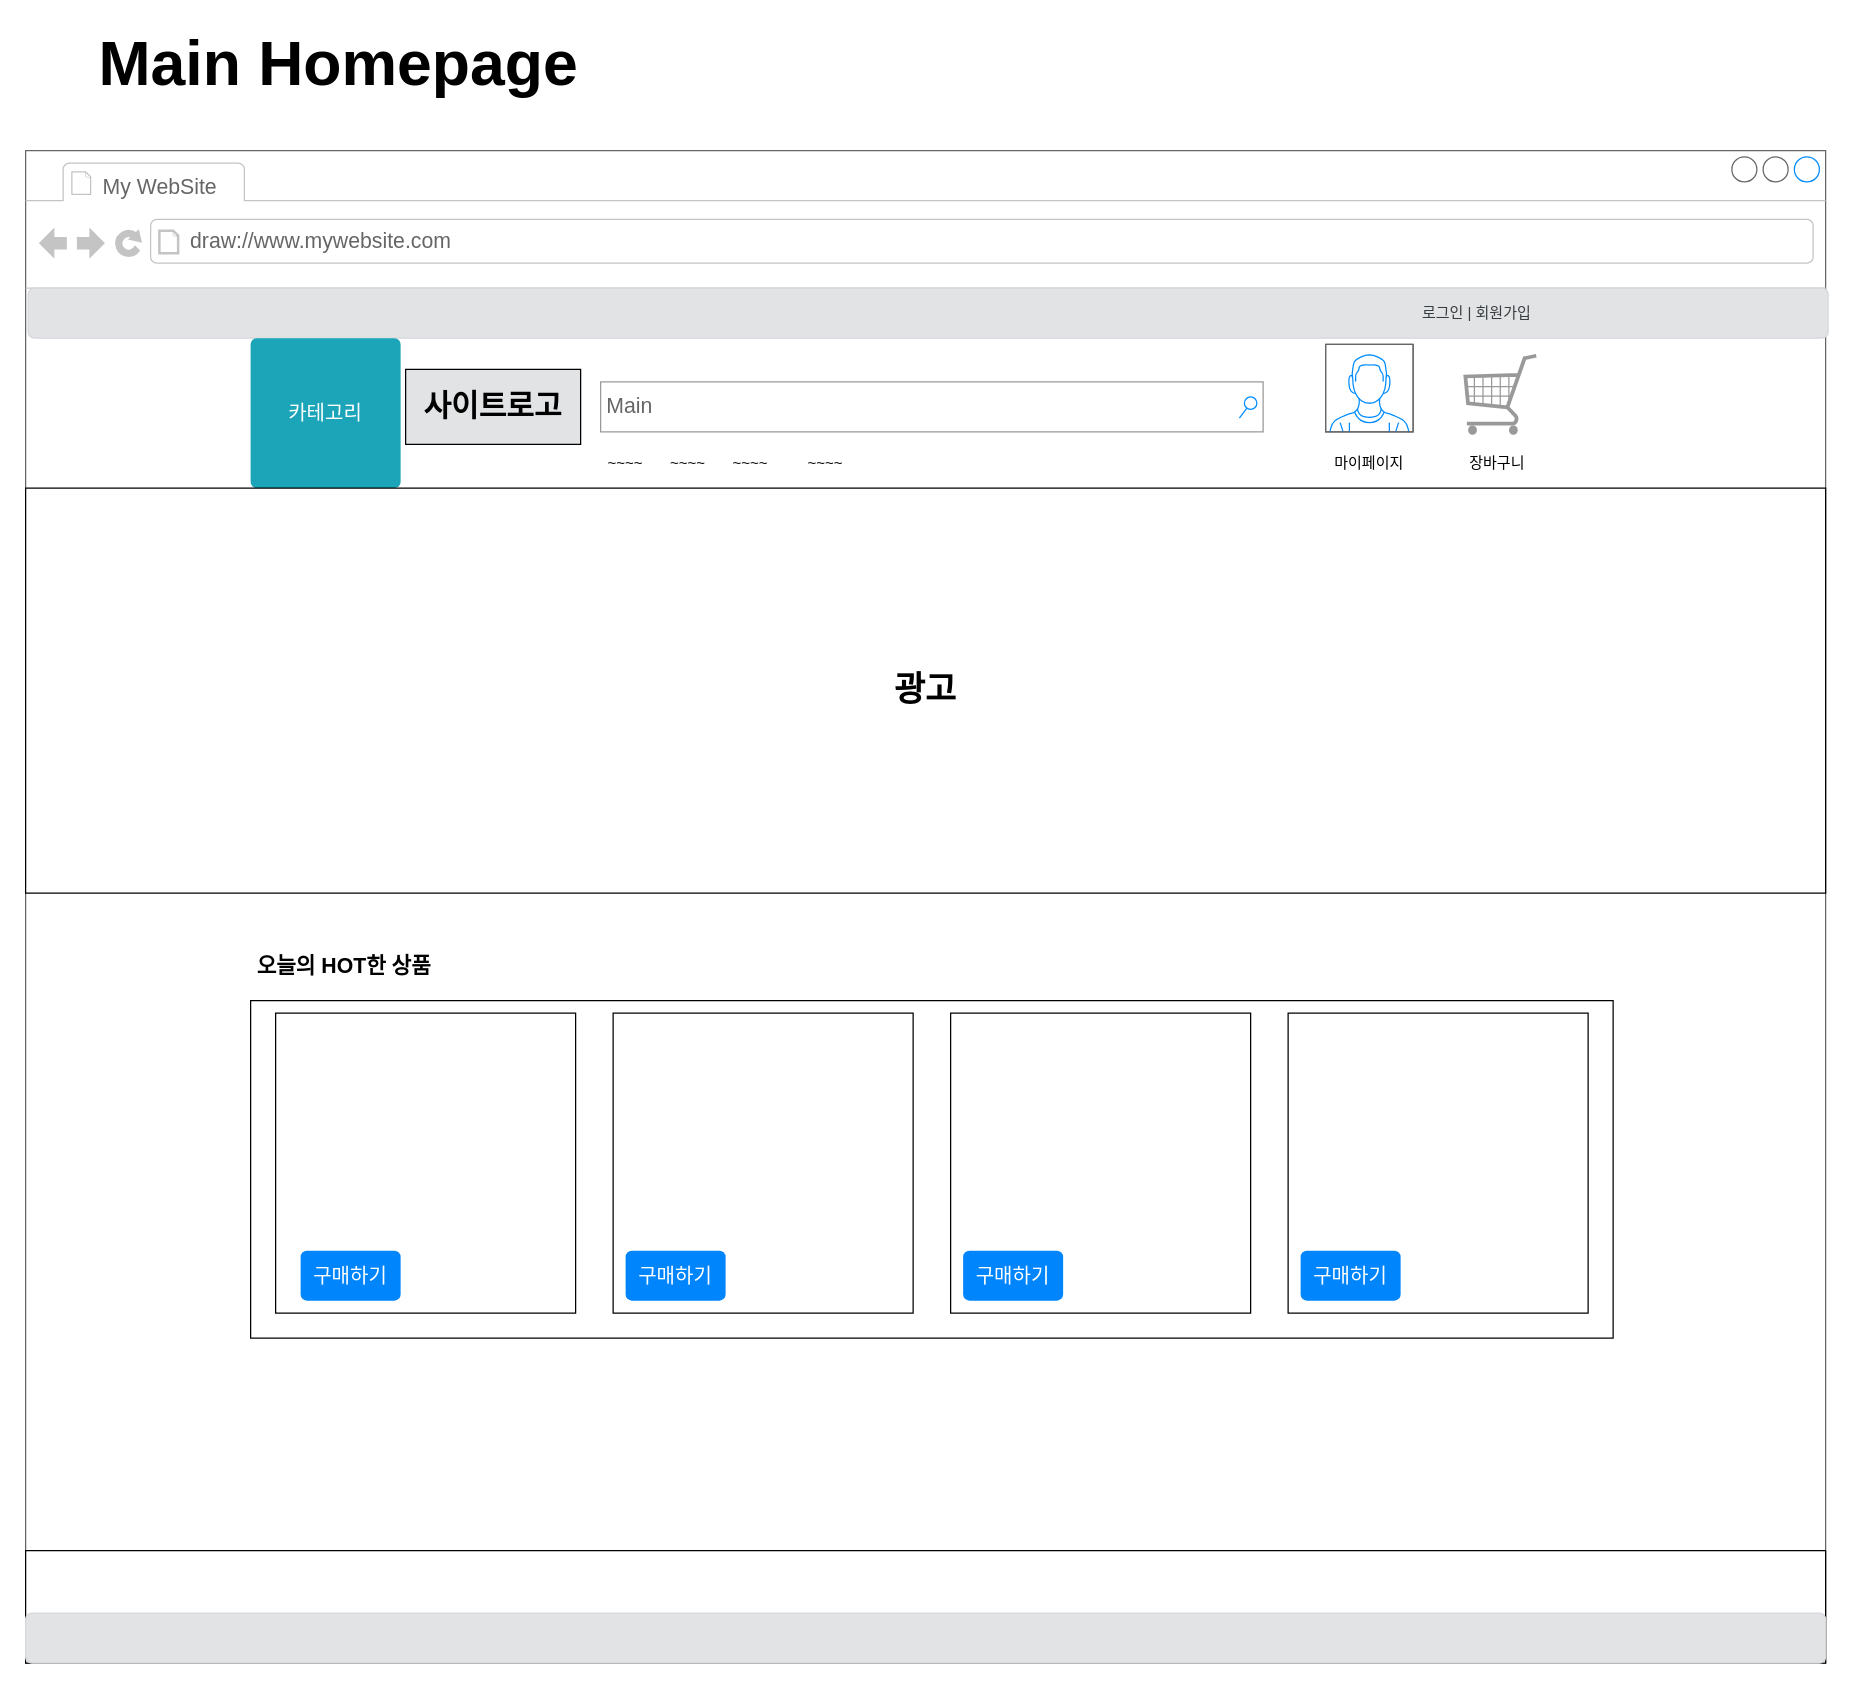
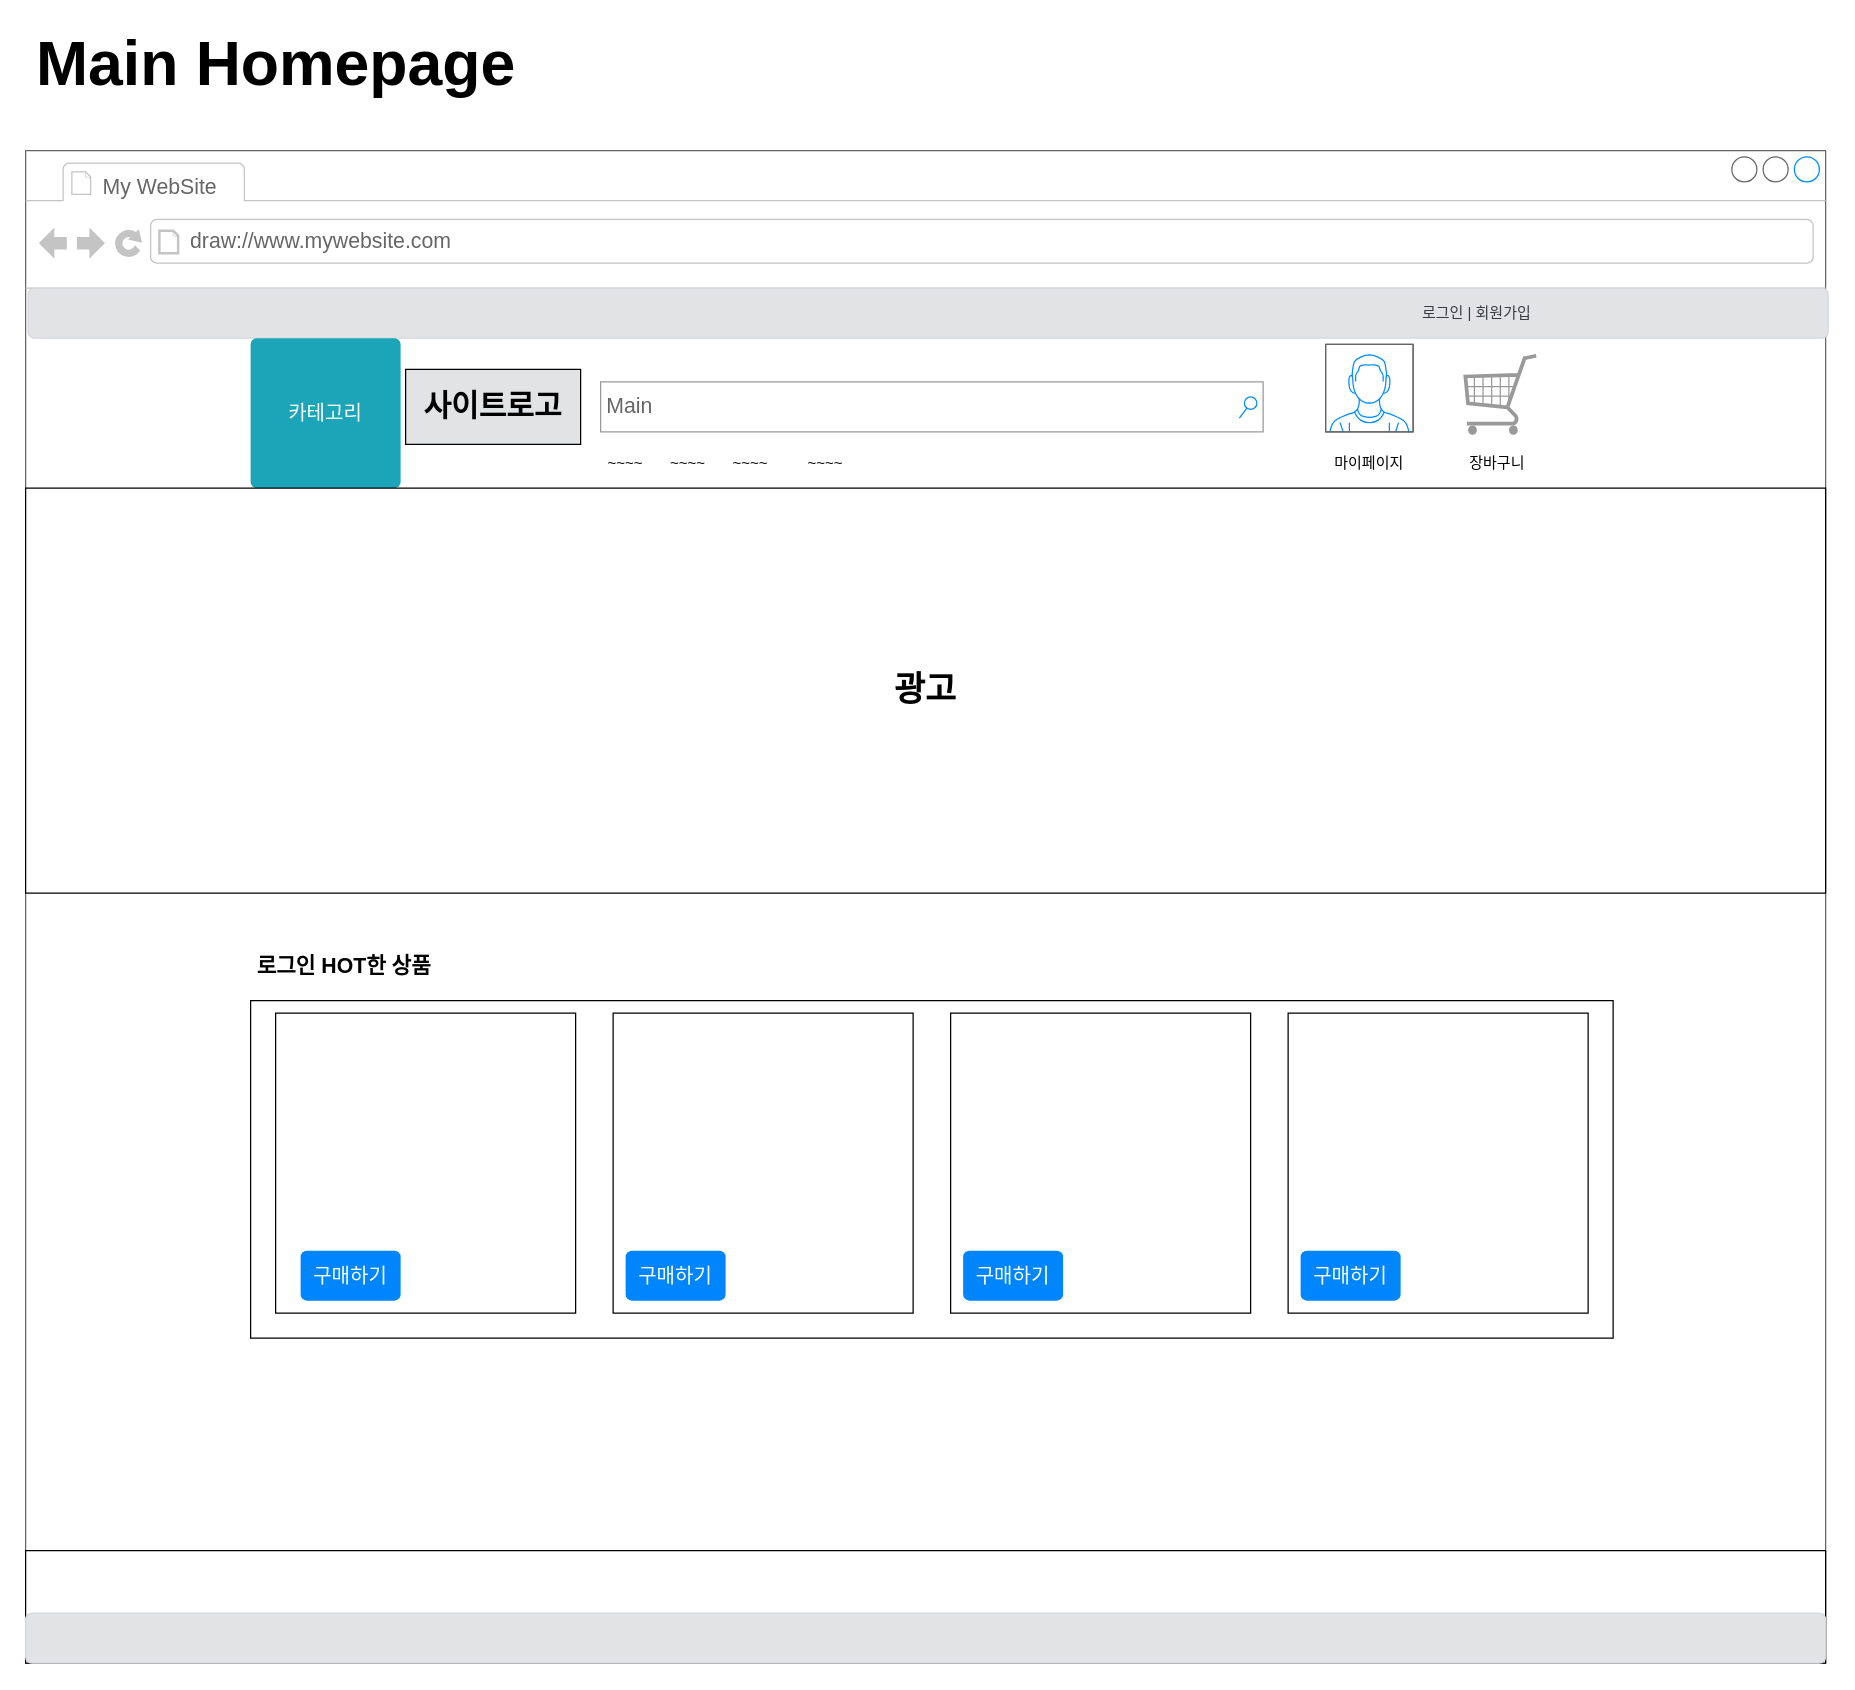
(338, 63) -> (276, 63)
(344, 963) -> (344, 963)
